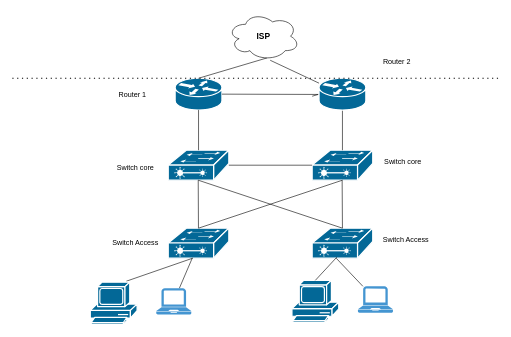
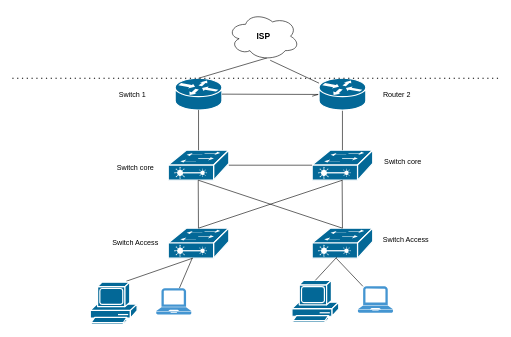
(397, 61) -> (397, 94)
(133, 95) -> (133, 95)
